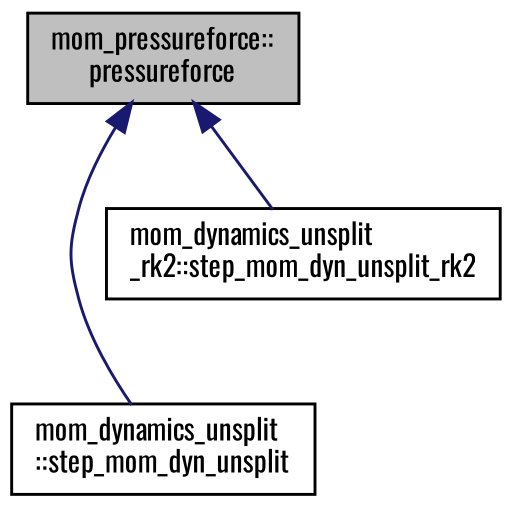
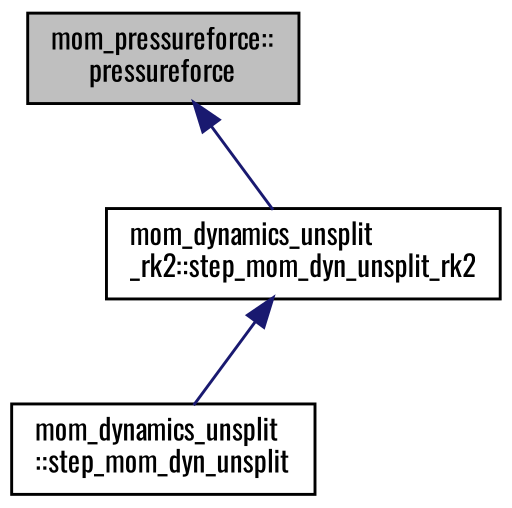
(72, 268) -> (224, 364)
